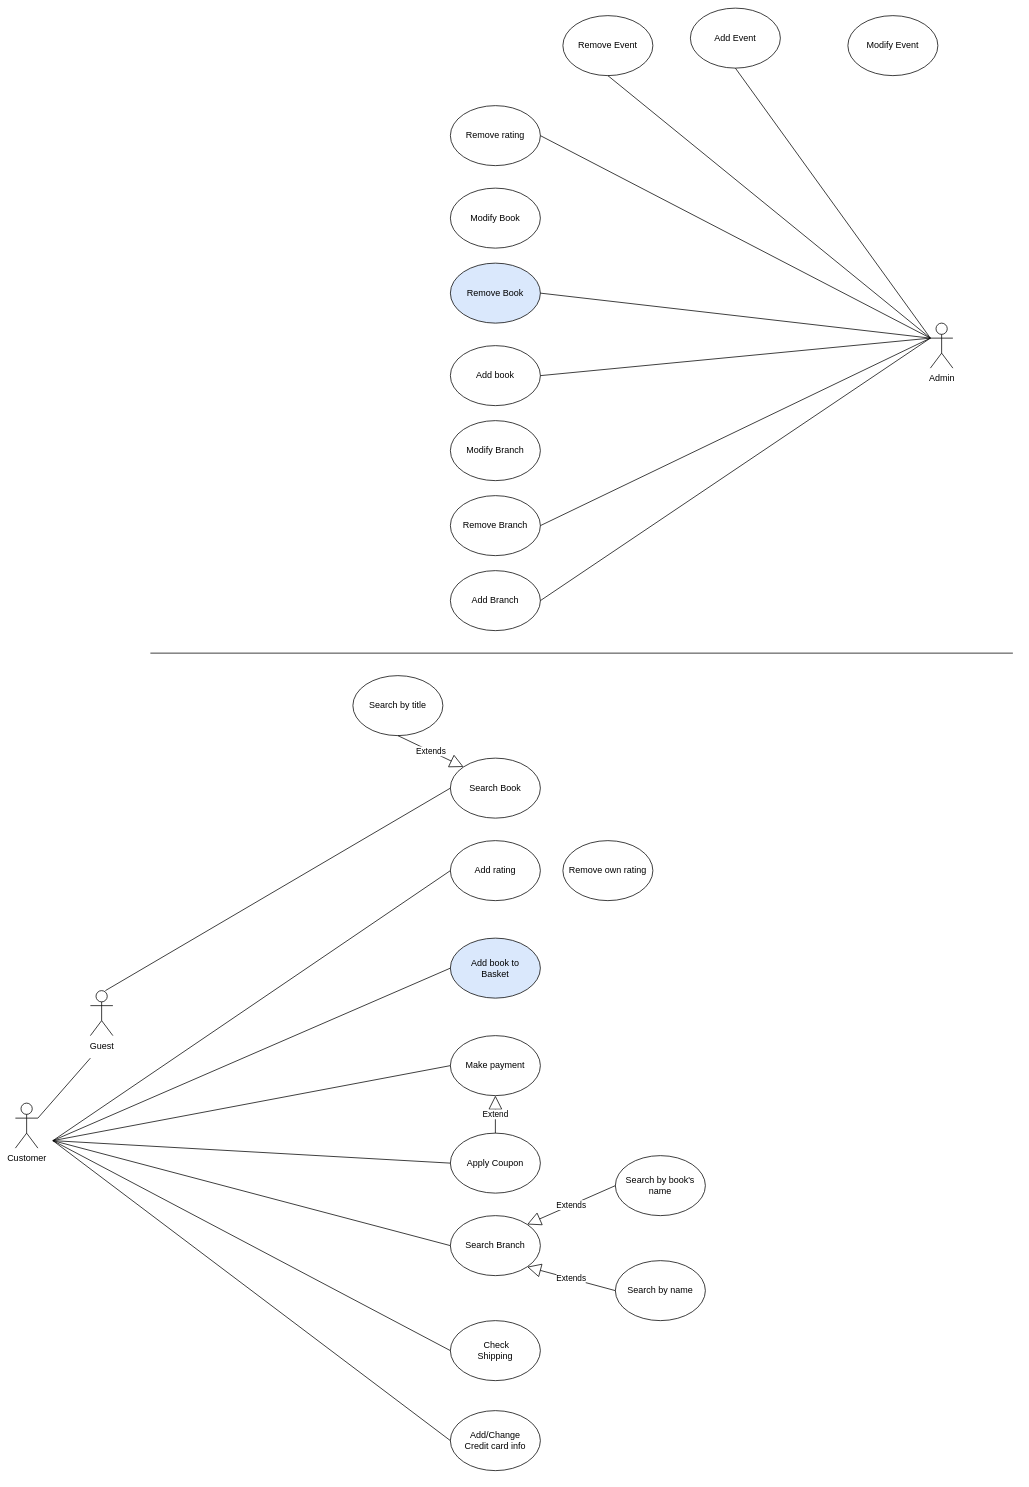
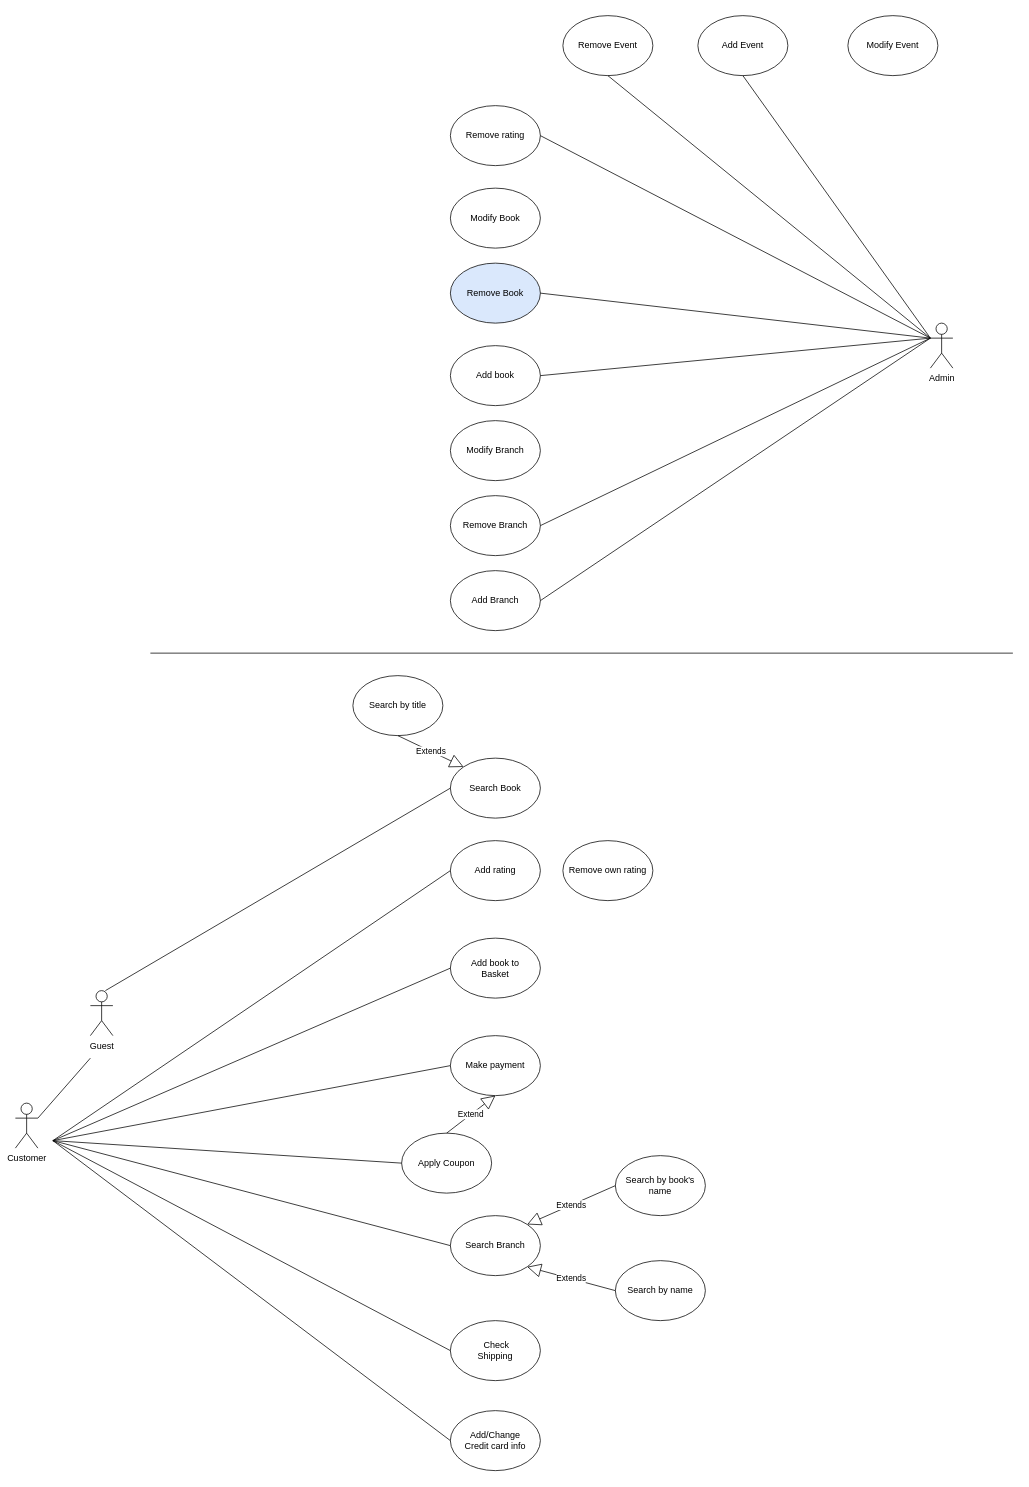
(735, 38) -> (743, 45)
(495, 968) -> (495, 968)
(495, 1163) -> (447, 1163)
